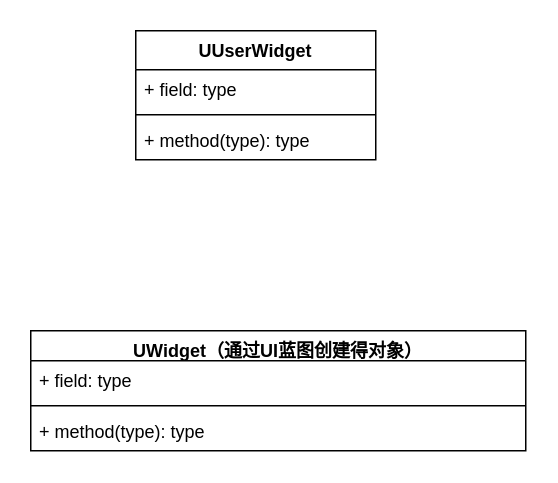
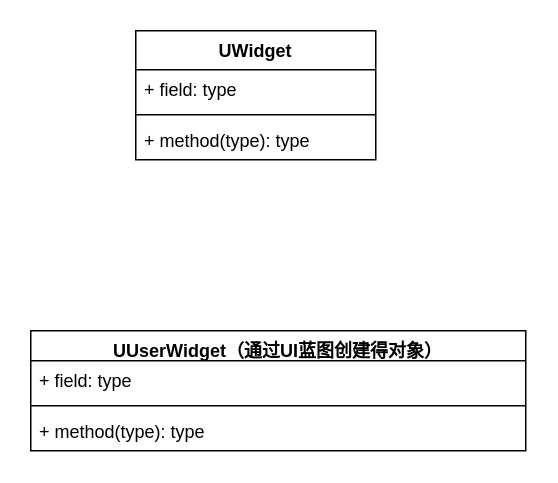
(256, 52) -> (256, 52)
(278, 352) -> (278, 352)
